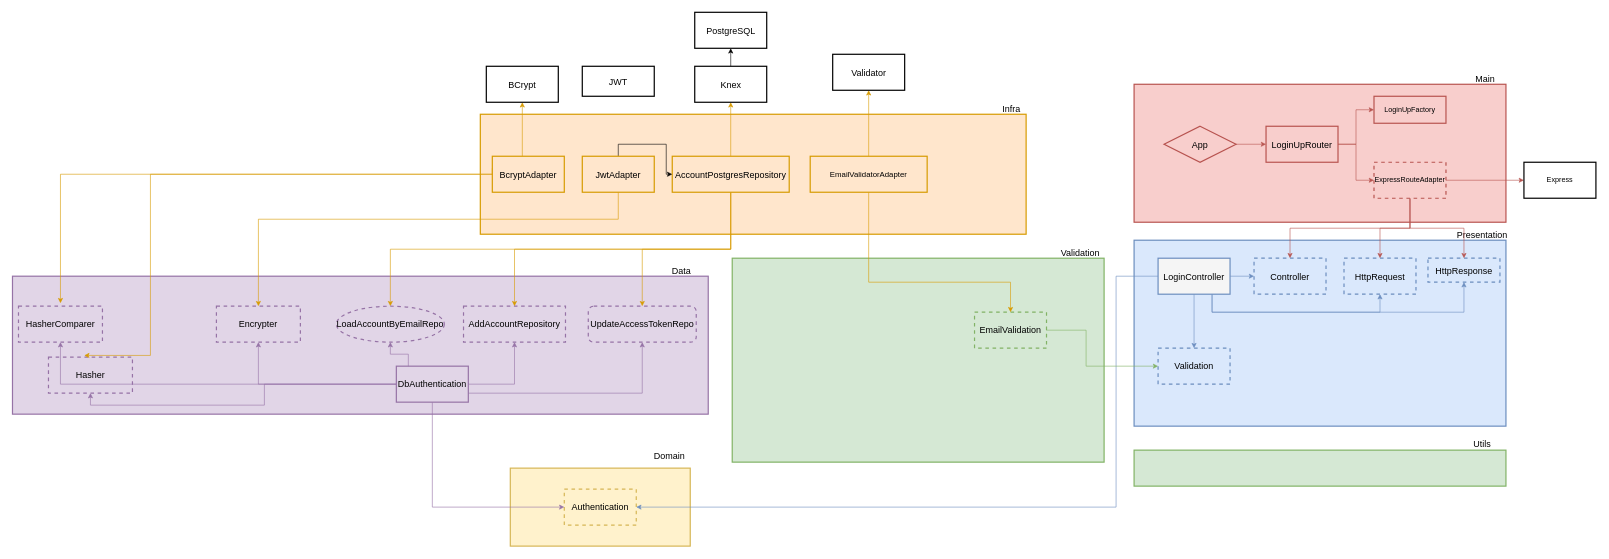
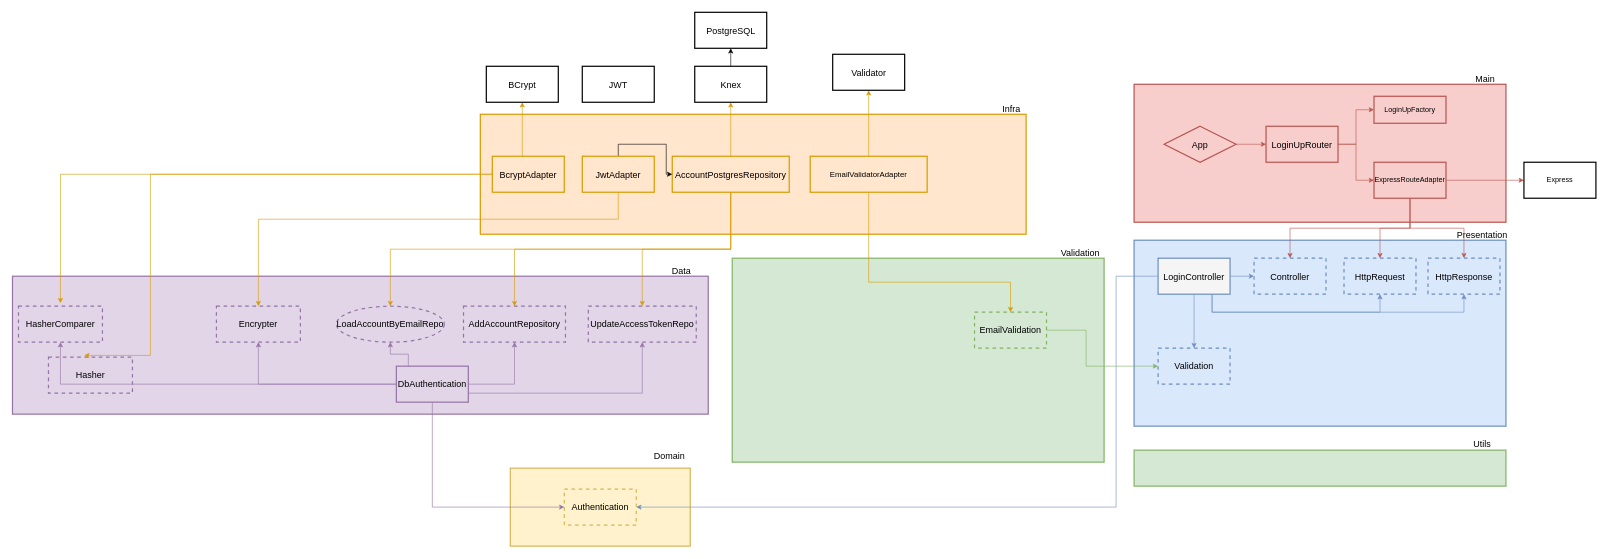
(618, 81) -> (618, 84)
(1410, 180) -> (1410, 180)
(1464, 270) -> (1464, 276)
(642, 324) -> (642, 324)
(264, 396) -> none
